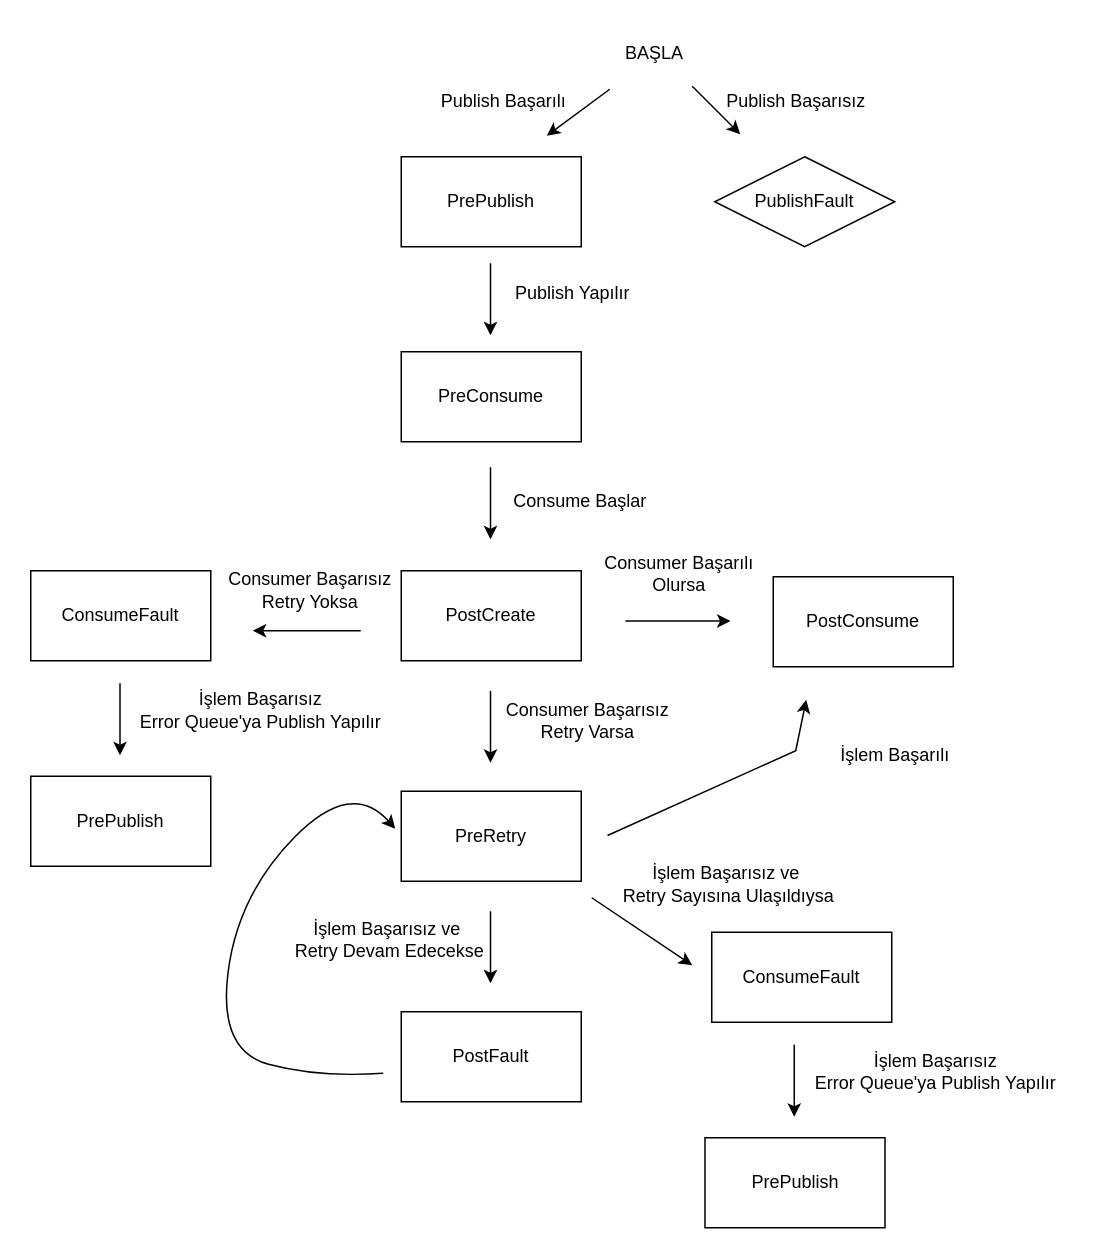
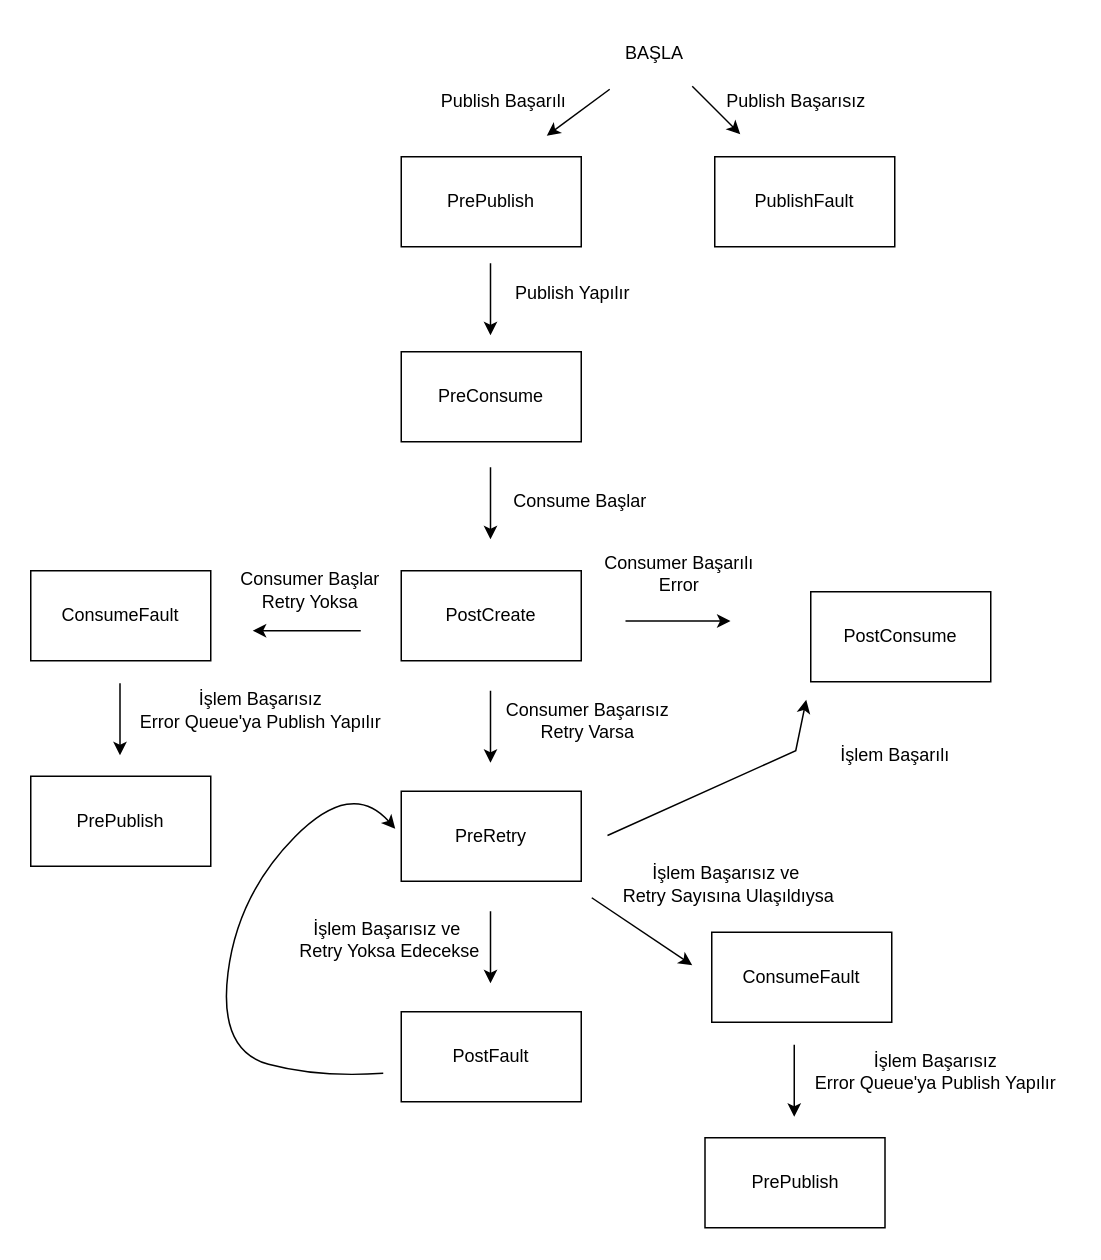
(805, 202) -> (805, 202)
(680, 574) -> (680, 574)
(311, 590) -> (311, 590)
(863, 622) -> (901, 637)
(390, 940) -> (390, 940)
